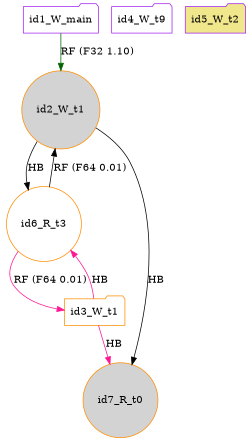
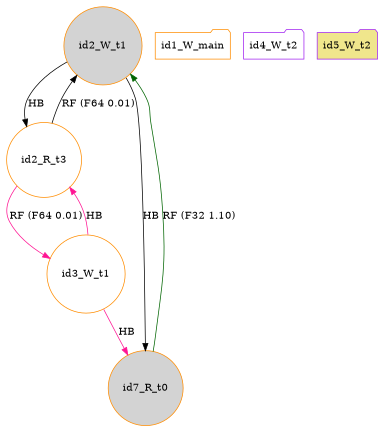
(61, 20) -> (193, 46)
(142, 20) -> (274, 46)
(61, 48) -> (163, 214)
(44, 224) -> (44, 160)
(95, 312) -> (86, 274)
